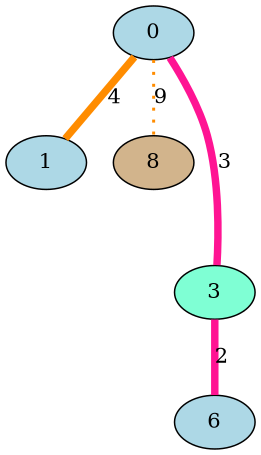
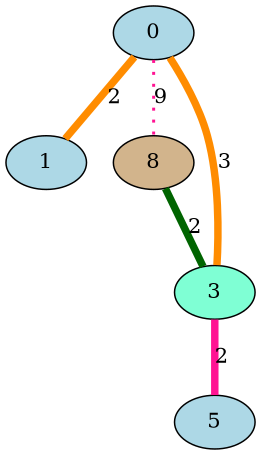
(115, 98) -> (115, 98)
(154, 98) -> (154, 98)
(212, 157) -> (212, 157)
none -> (184, 228)
(215, 422) -> (215, 422)
